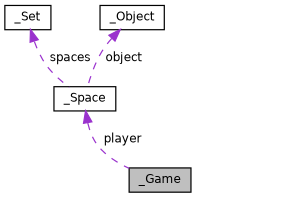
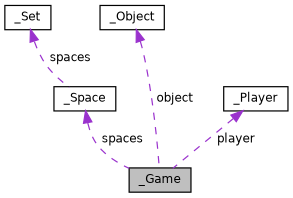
(97, 61) -> (153, 104)
none -> (256, 99)
(121, 139) -> (121, 139)
